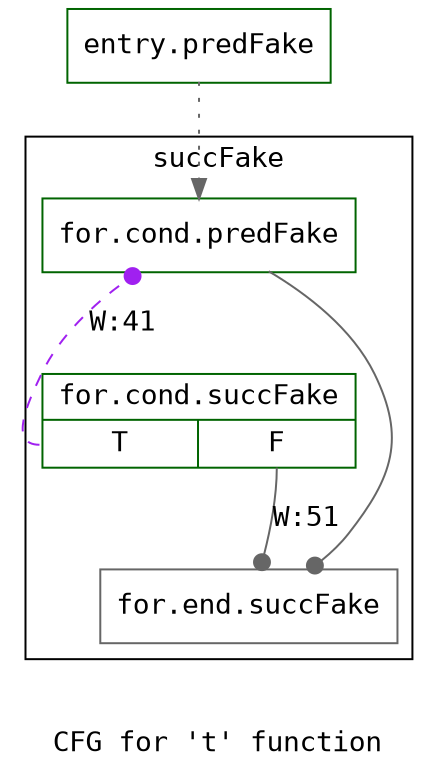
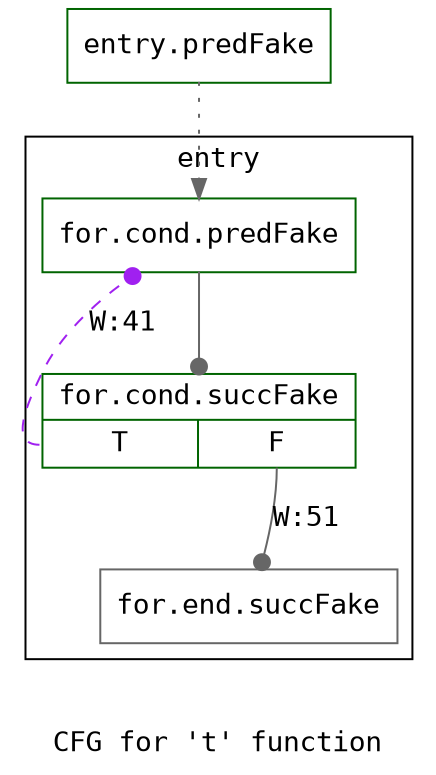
(219, 160) -> (219, 160)
(386, 403) -> (199, 315)
